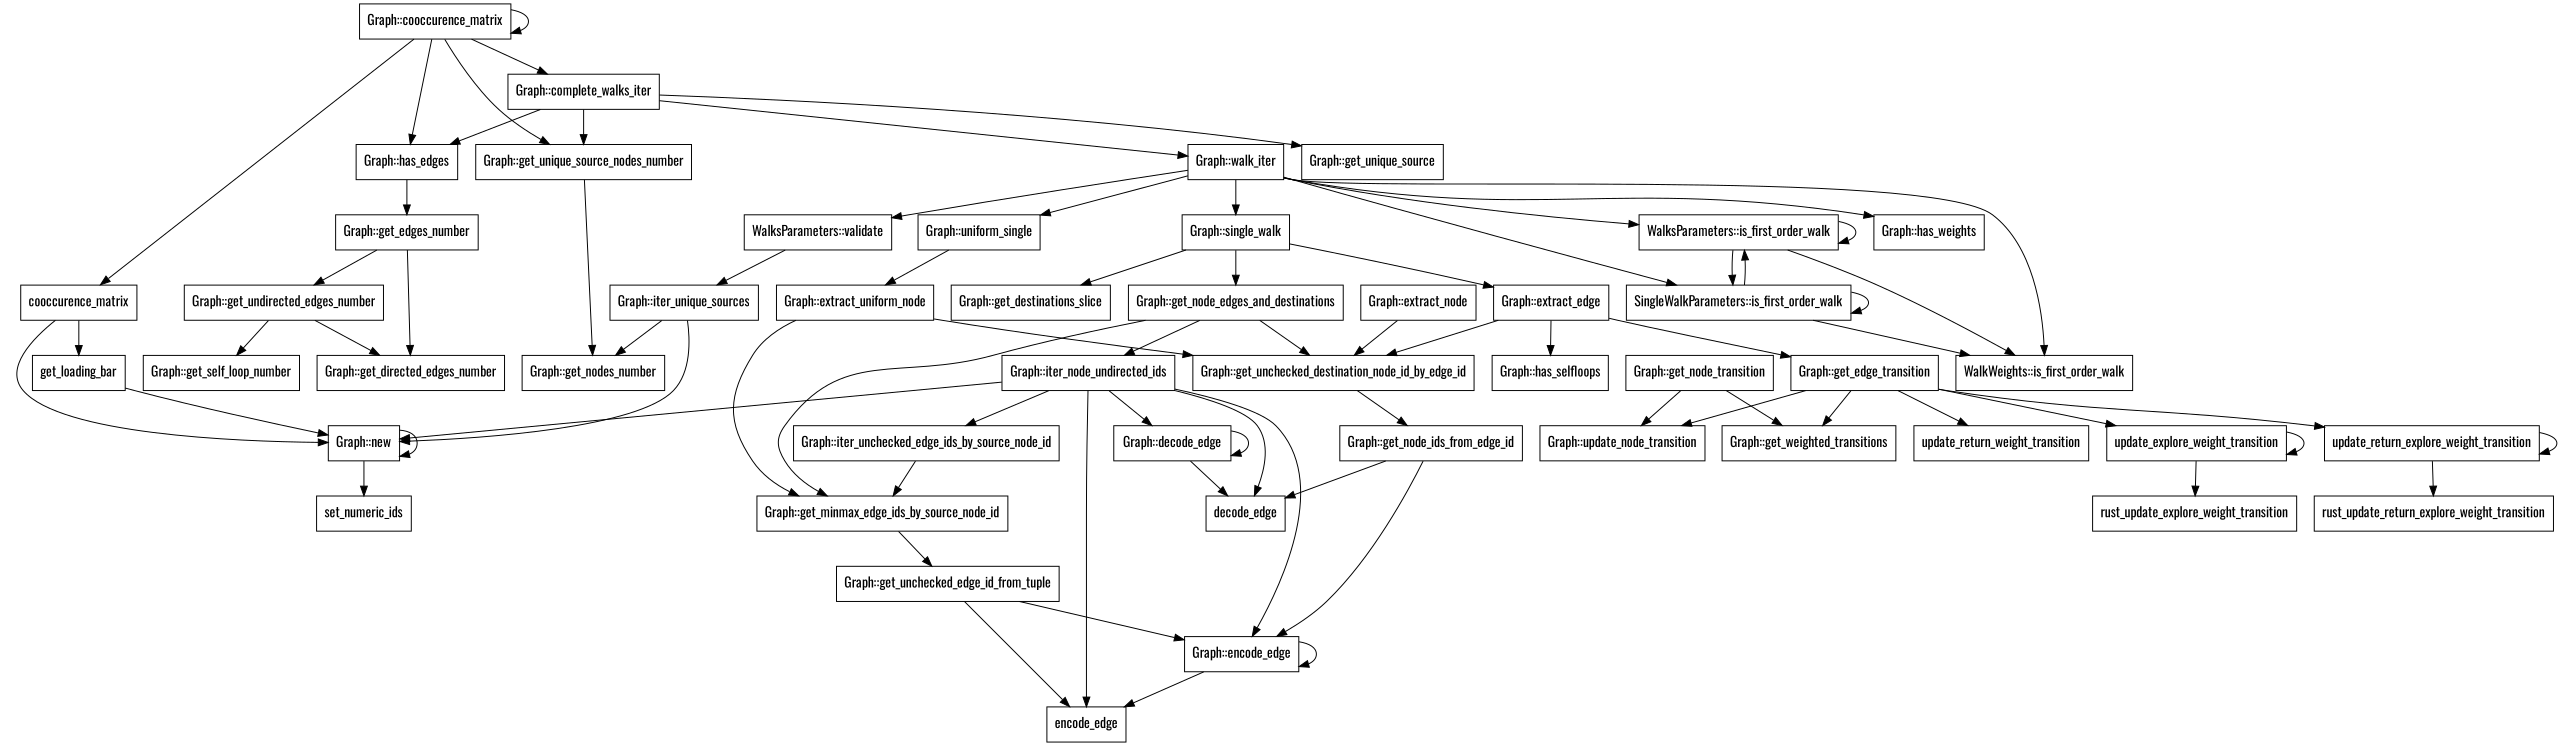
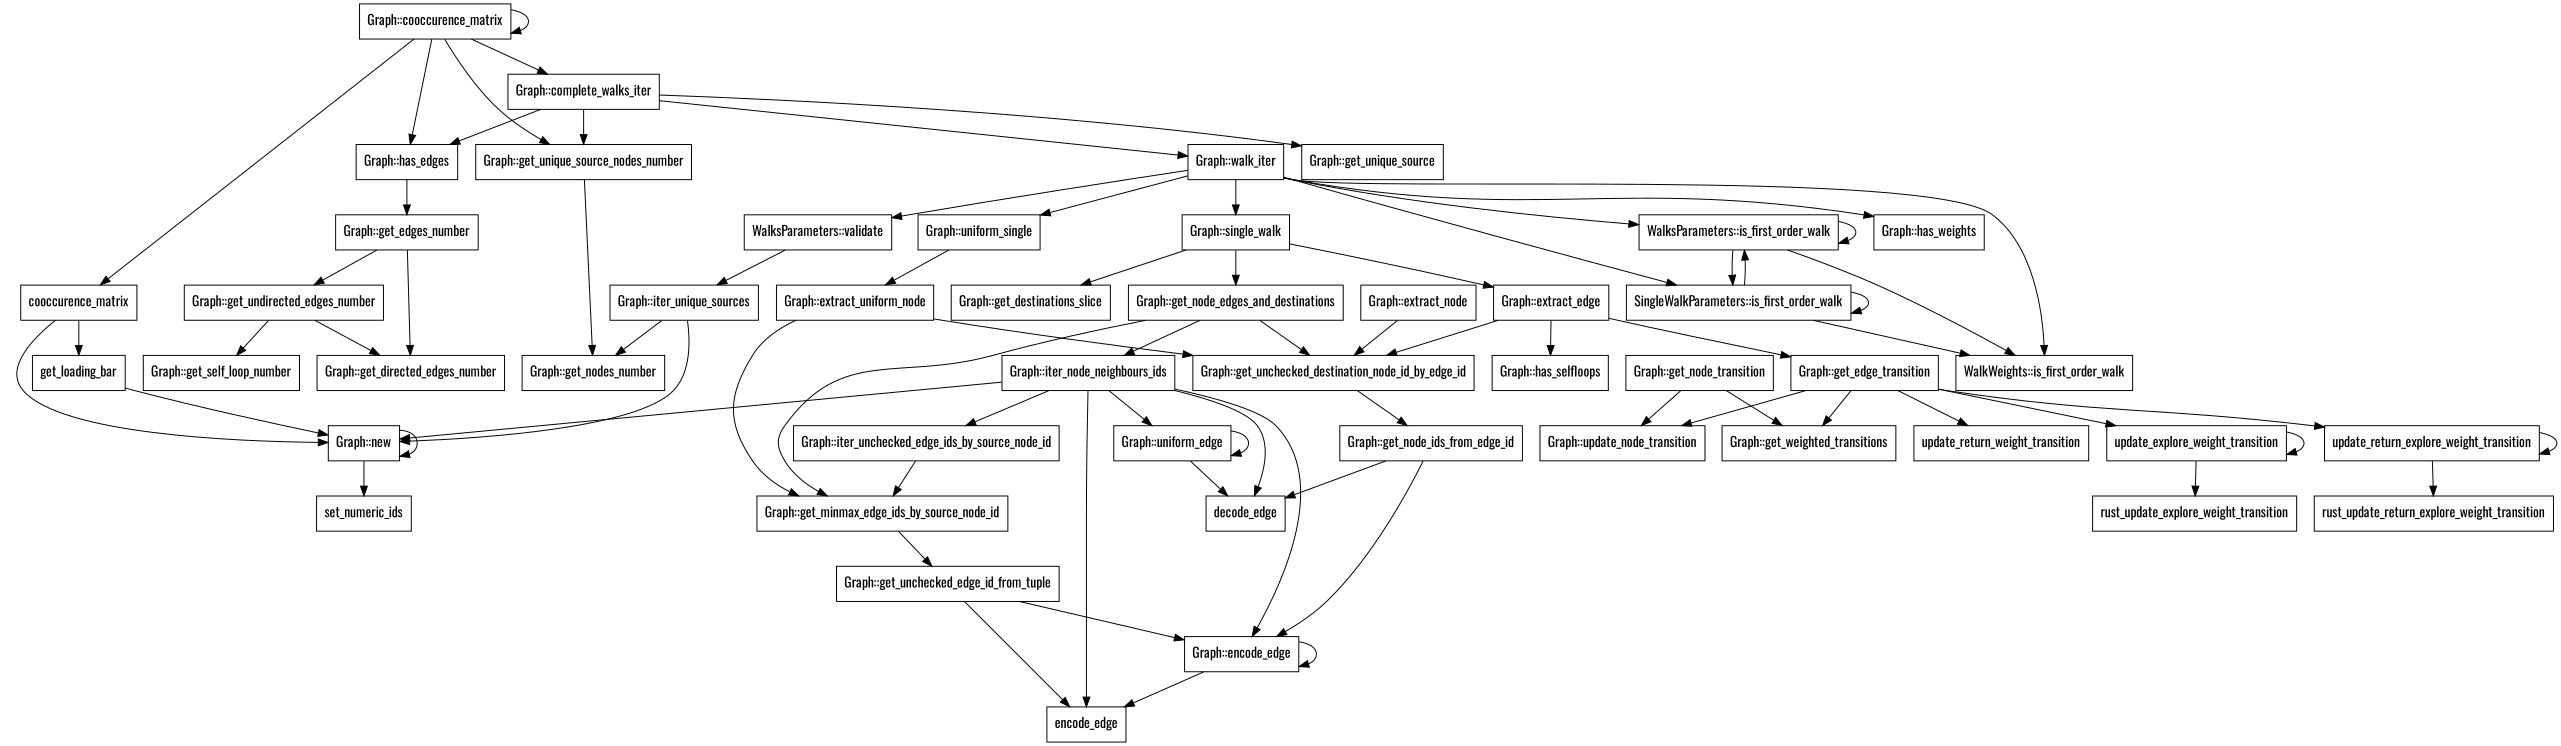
(1088, 373) -> (1088, 373)
(1172, 443) -> (1172, 443)
